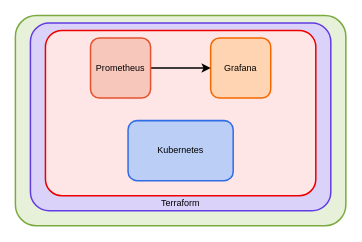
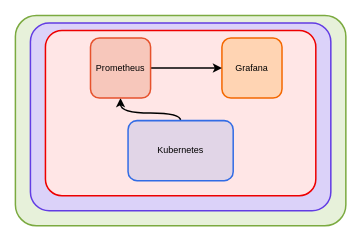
(240, 68) -> (252, 68)
none -> (150, 113)
(180, 150) -> (180, 150)
(180, 203) -> none
